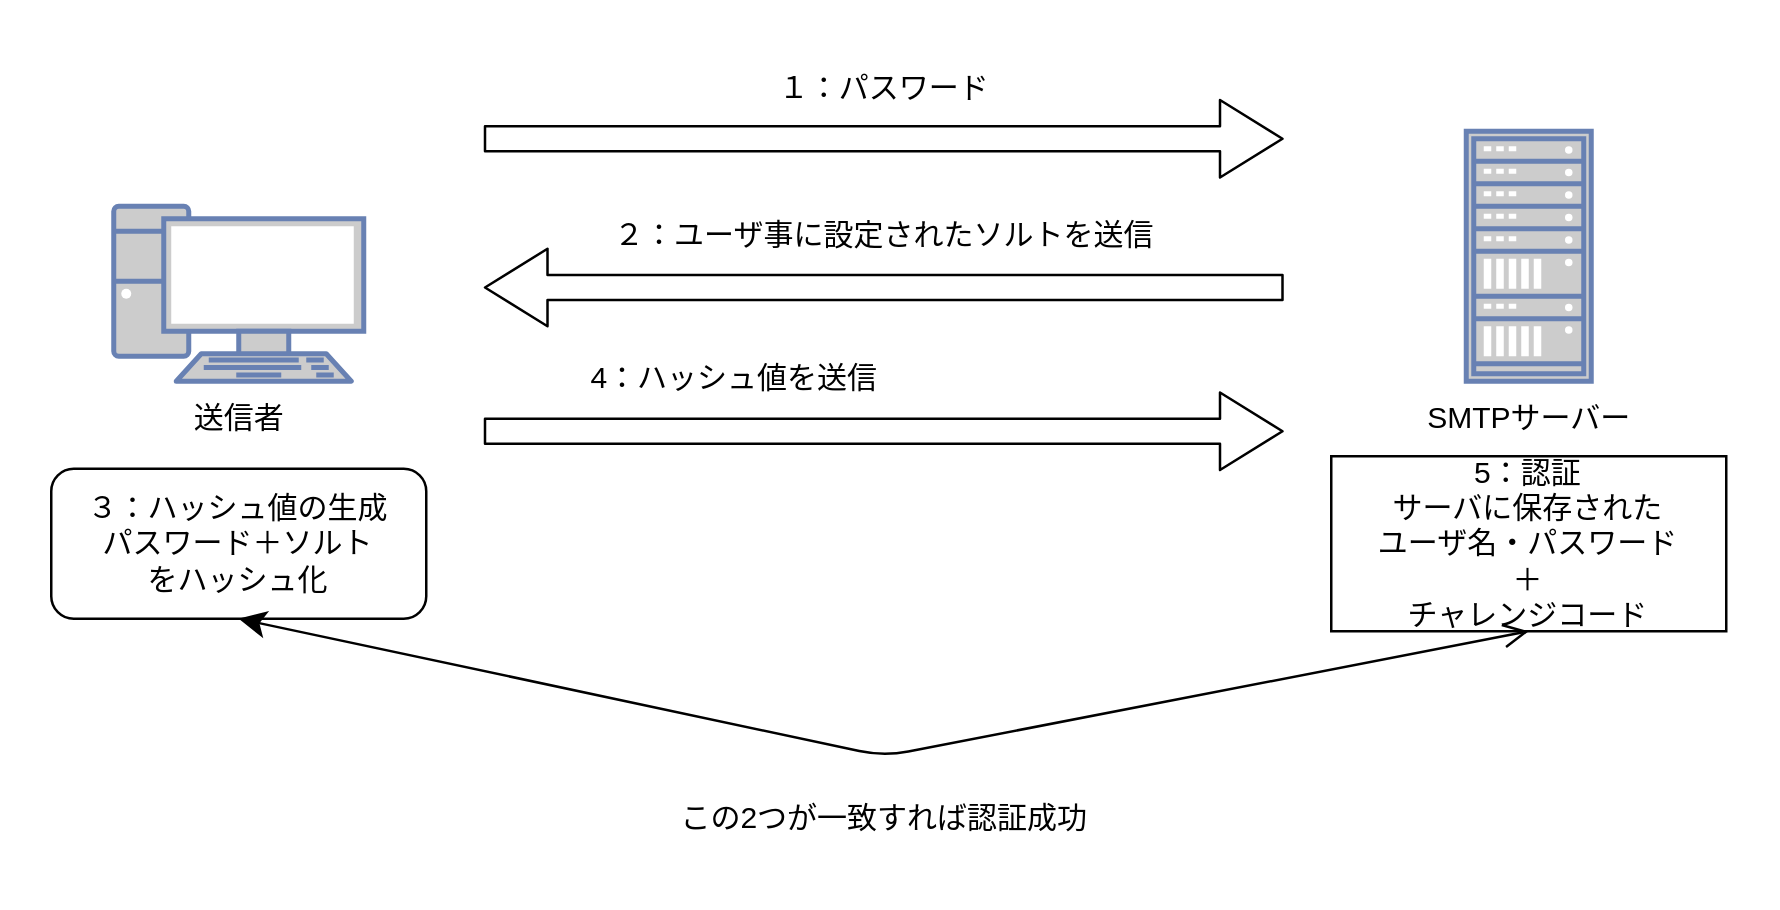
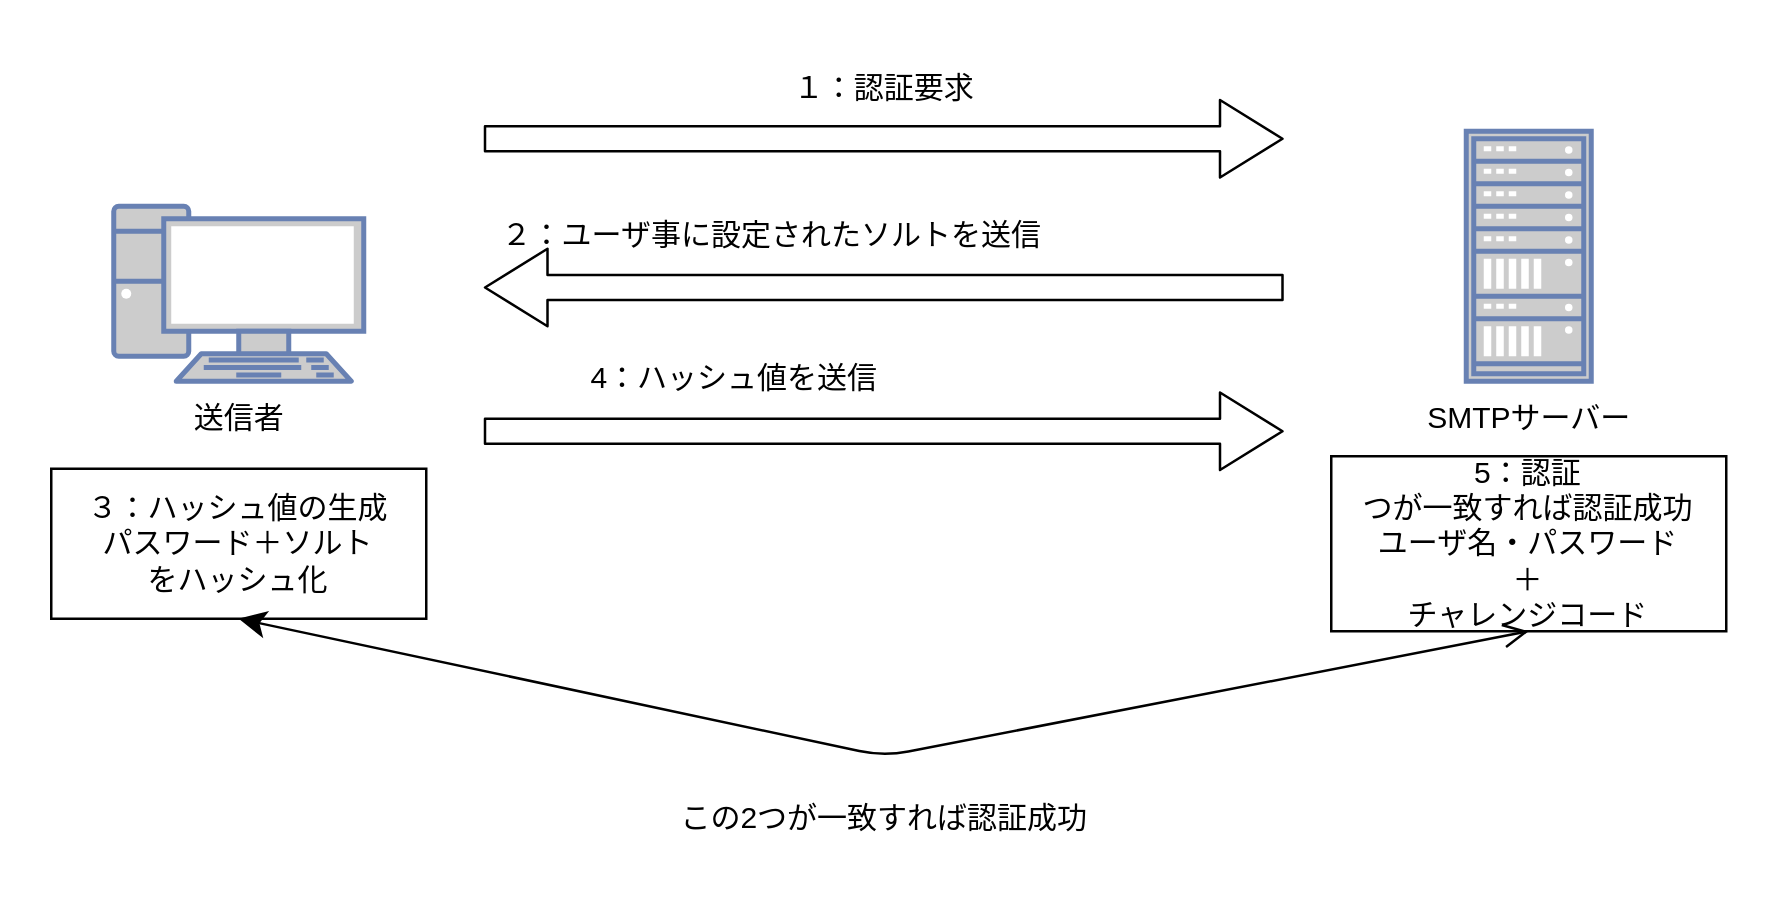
(885, 89) -> (885, 89)
(884, 236) -> (771, 236)
(239, 544) -> (239, 544)
(1529, 544) -> (1529, 544)
